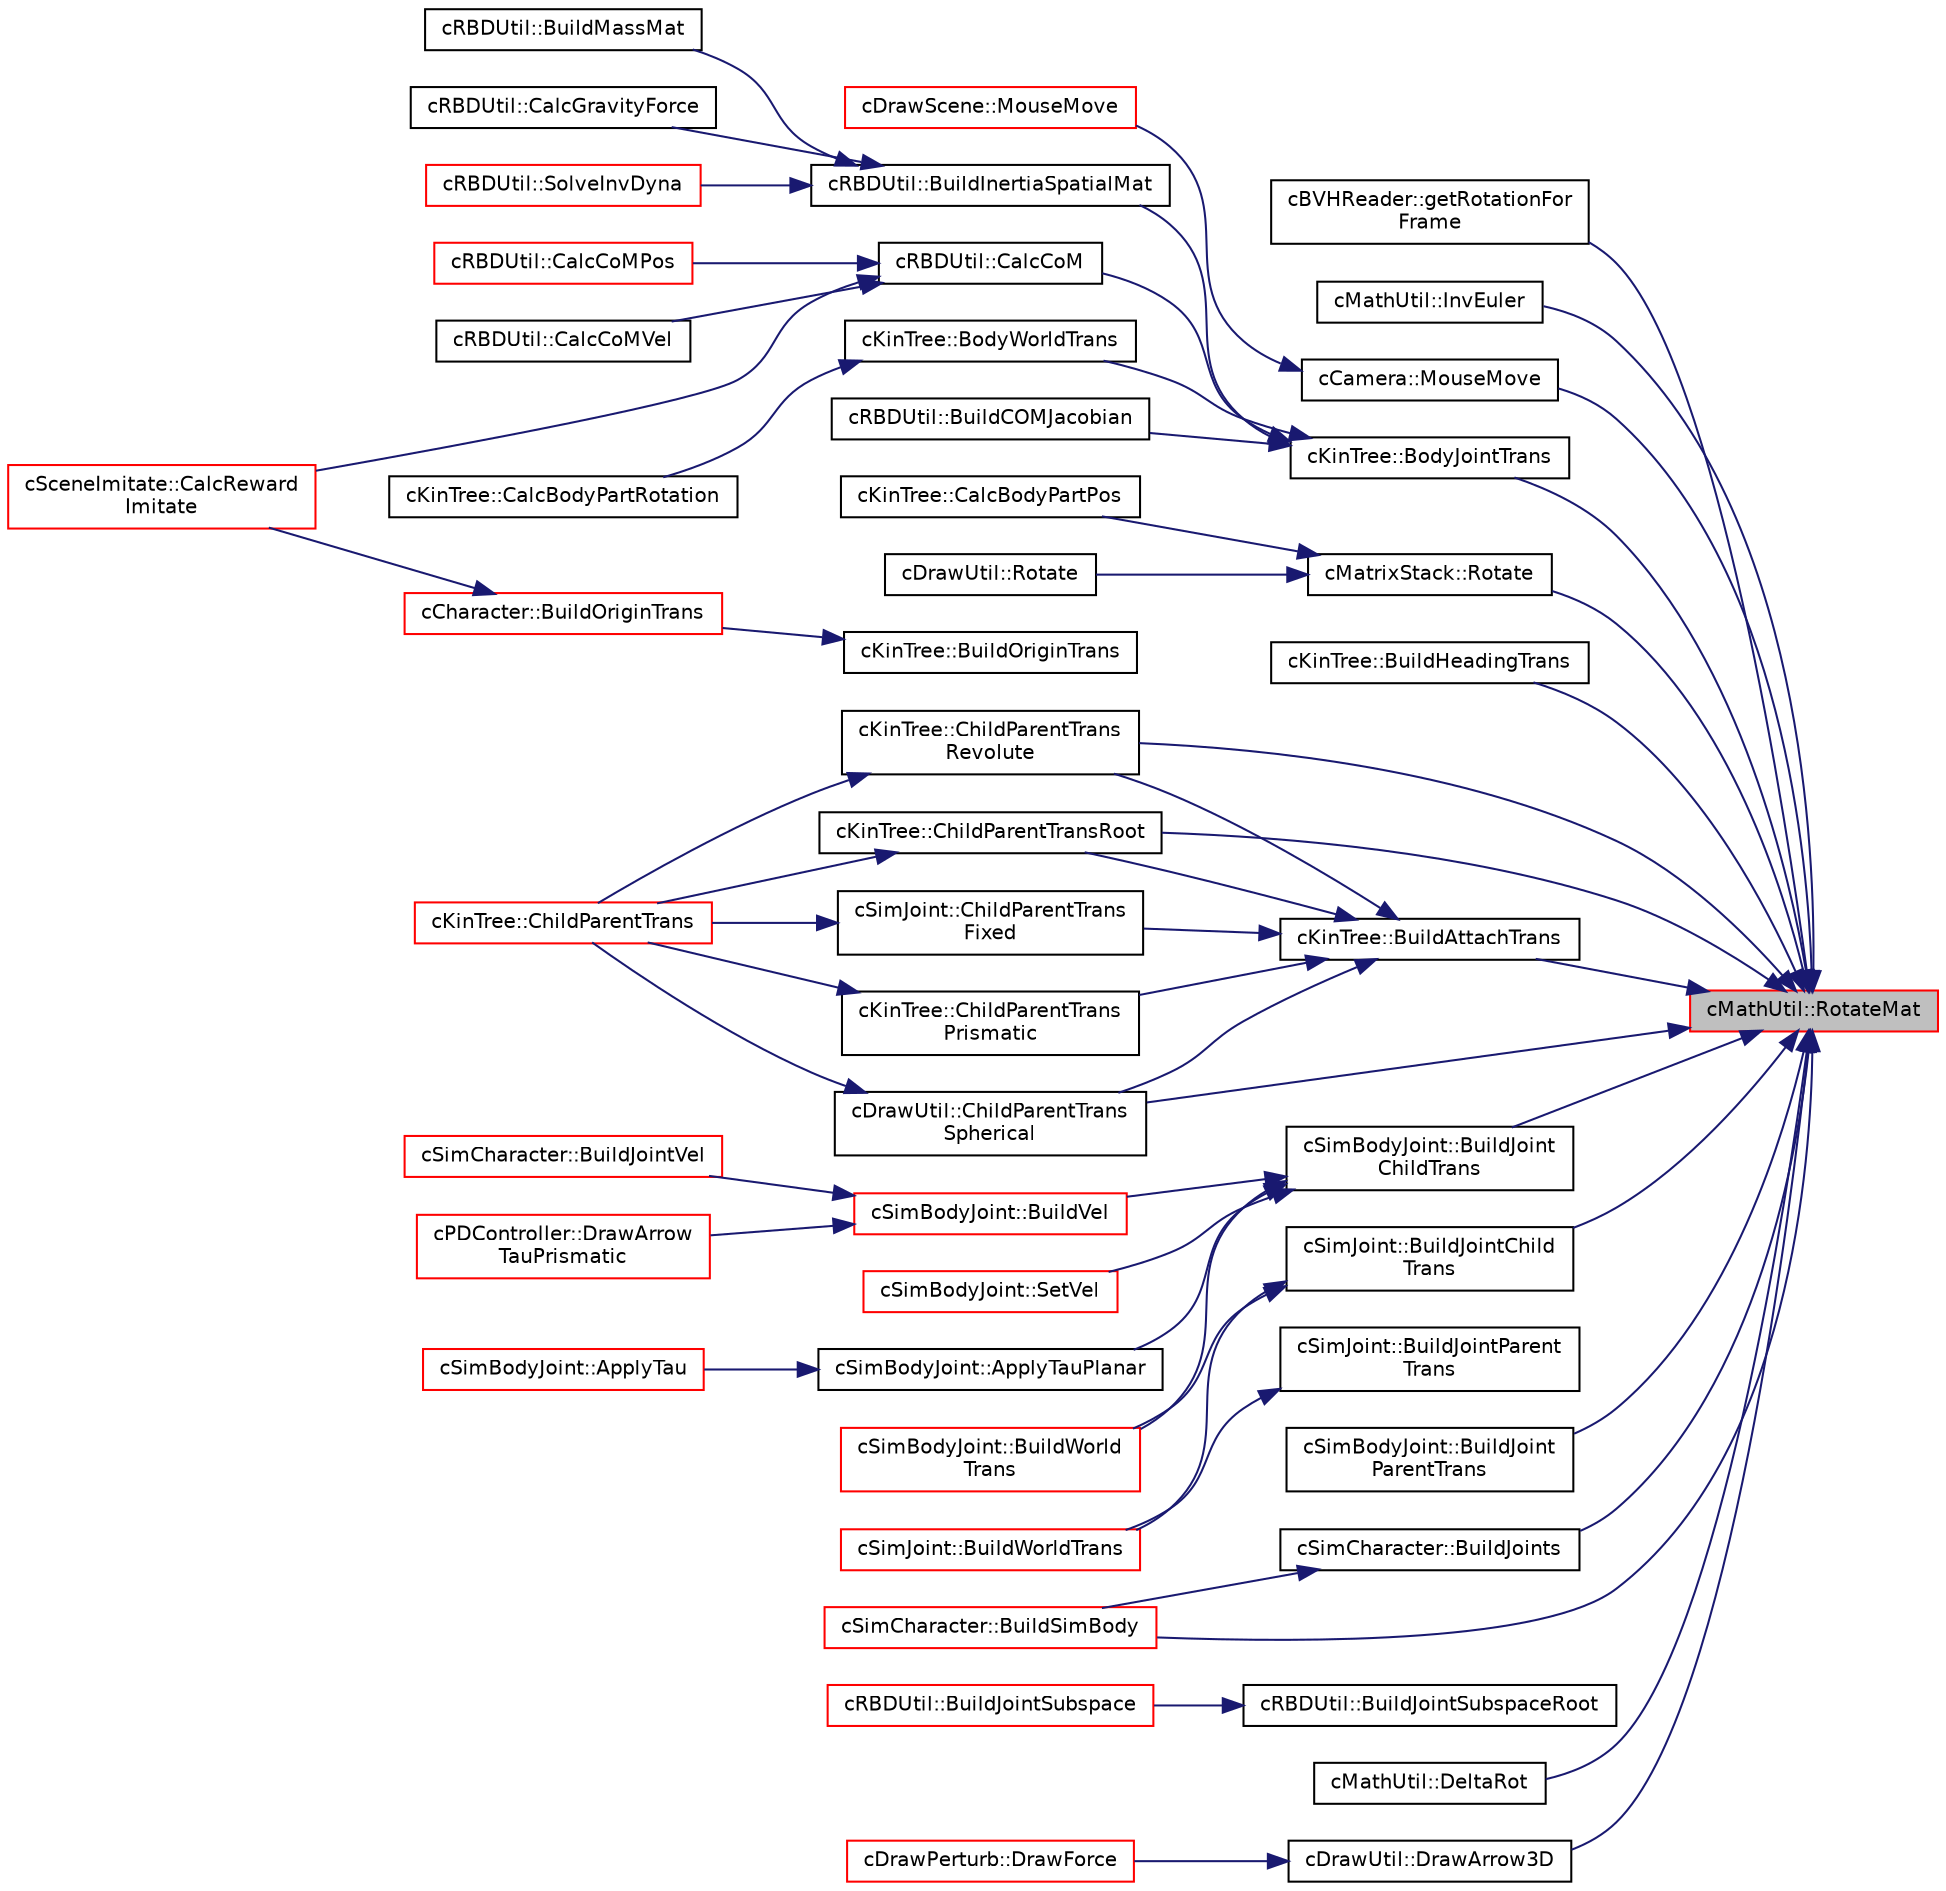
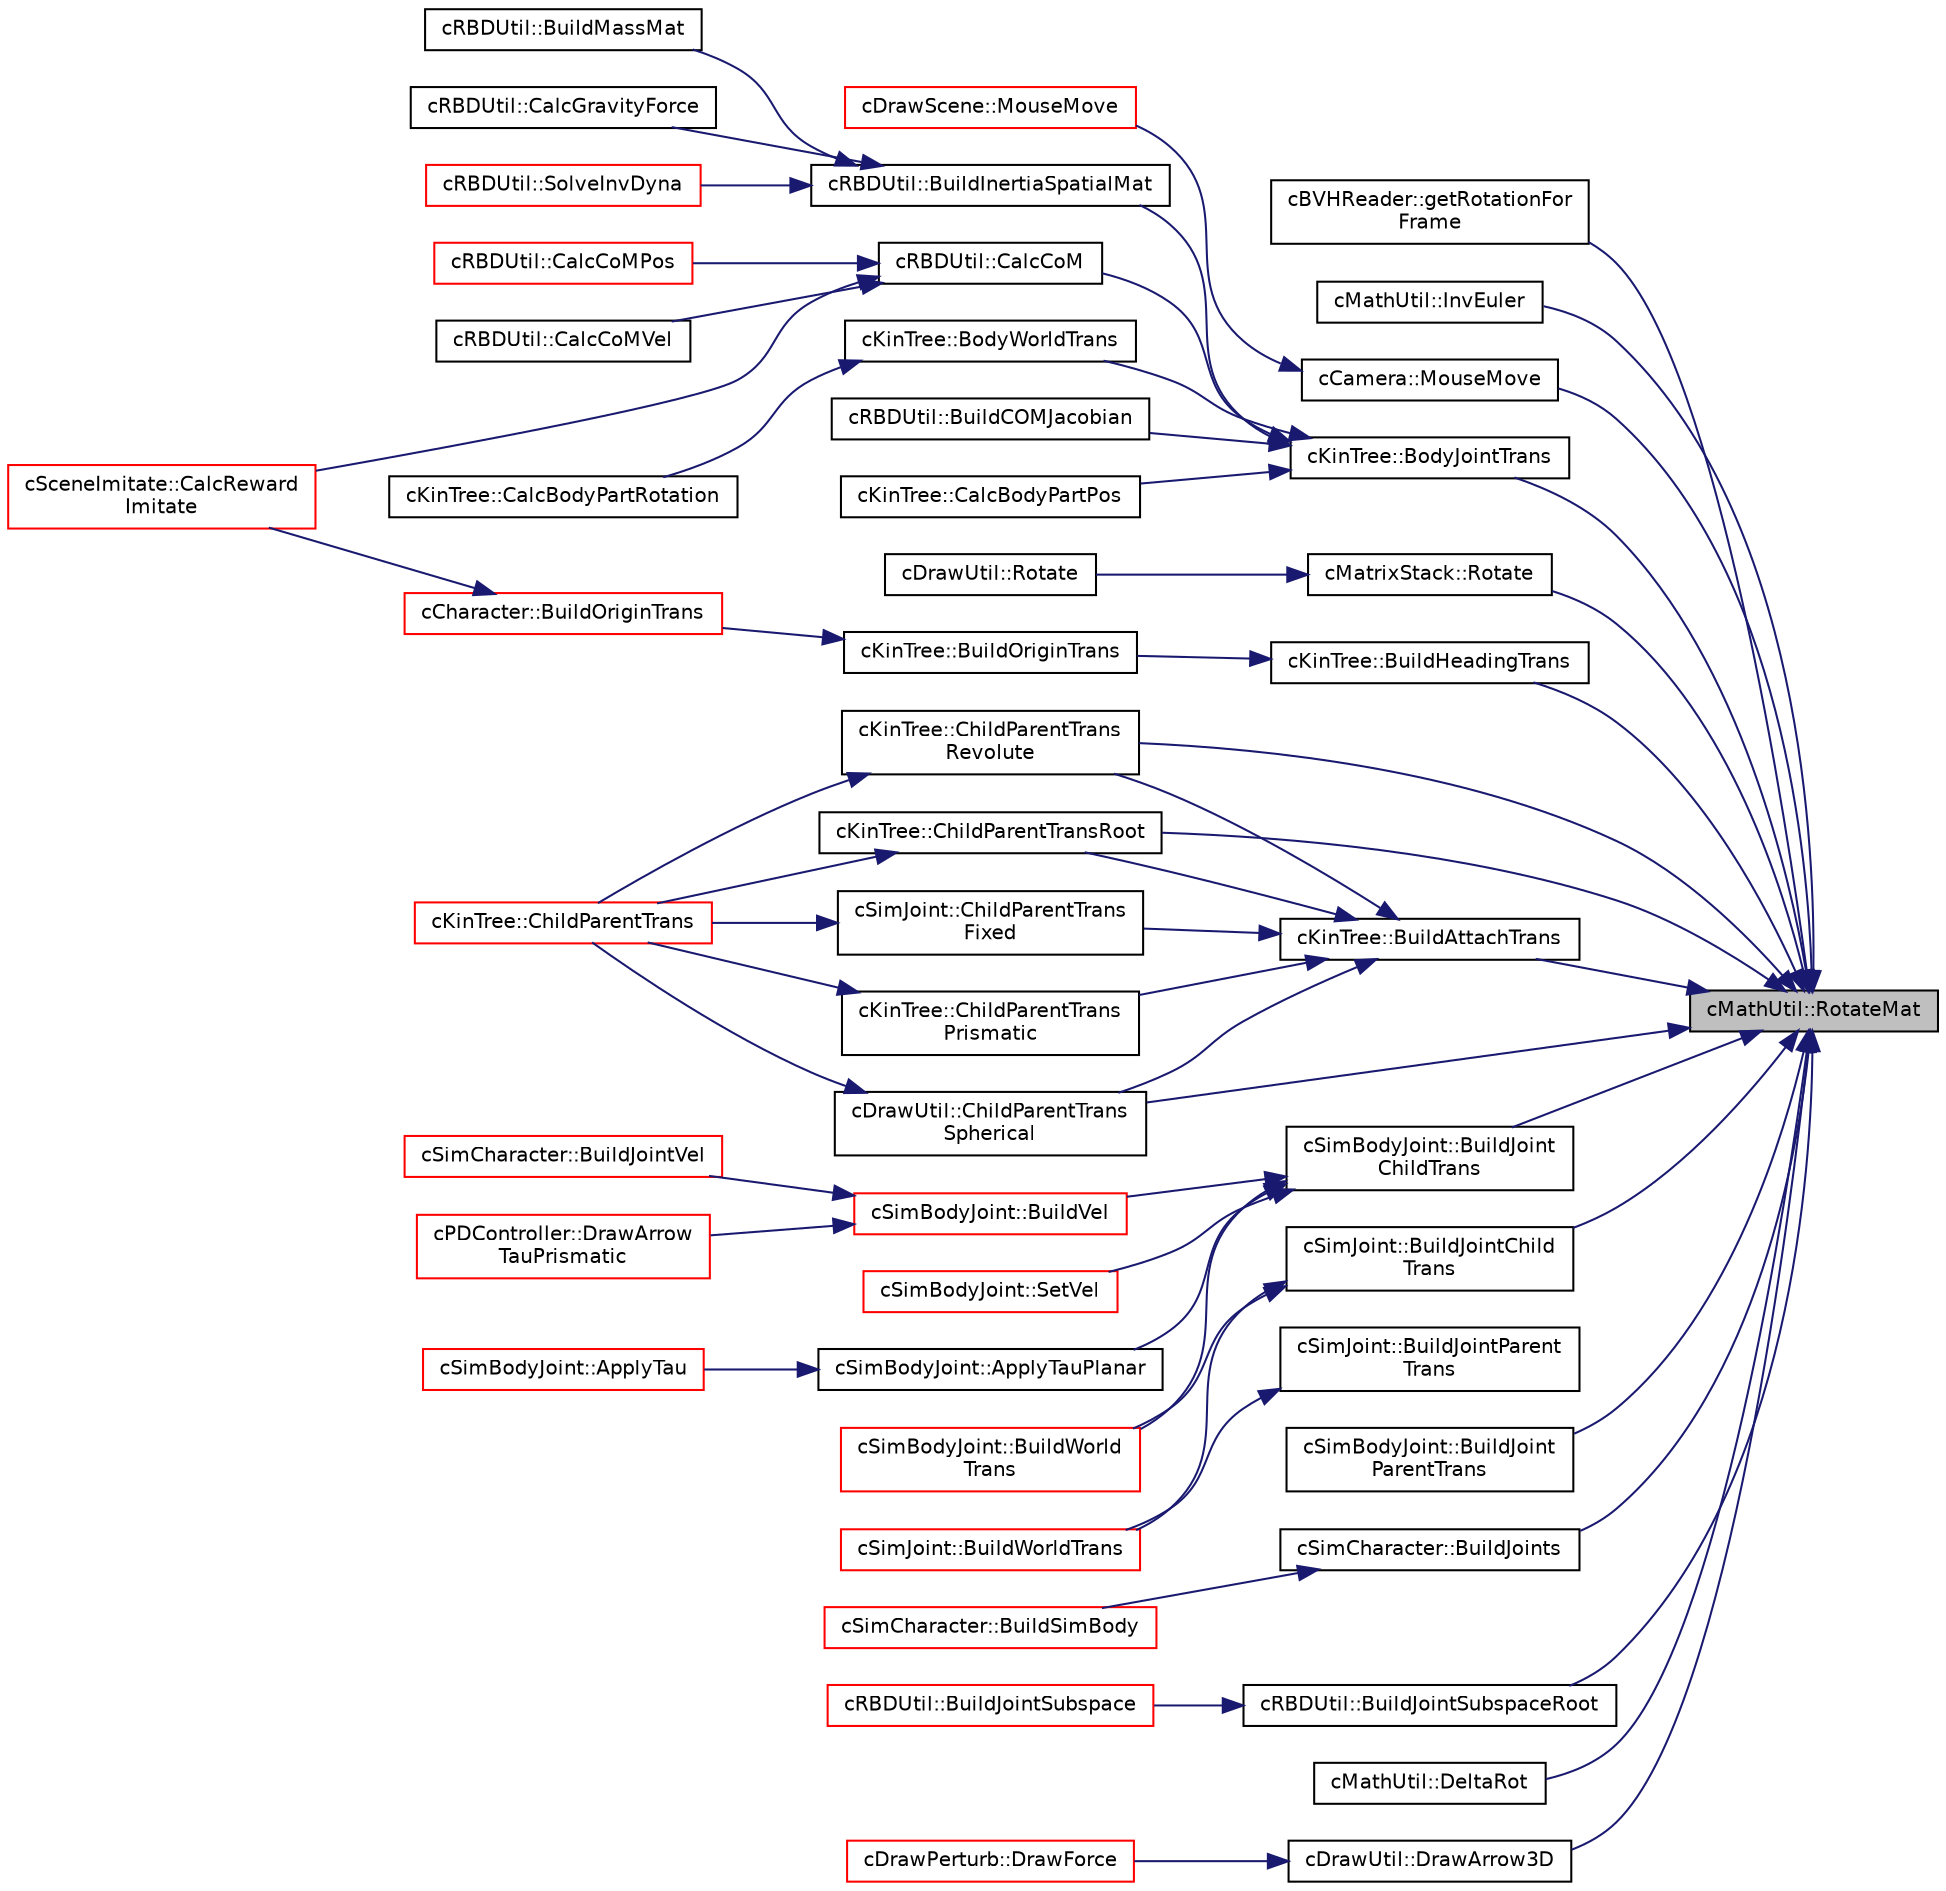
(1200, 534) -> (1205, 478)
none -> (1194, 657)
(1814, 1011) -> (1814, 1011)
(1660, 1546) -> (1793, 1262)
